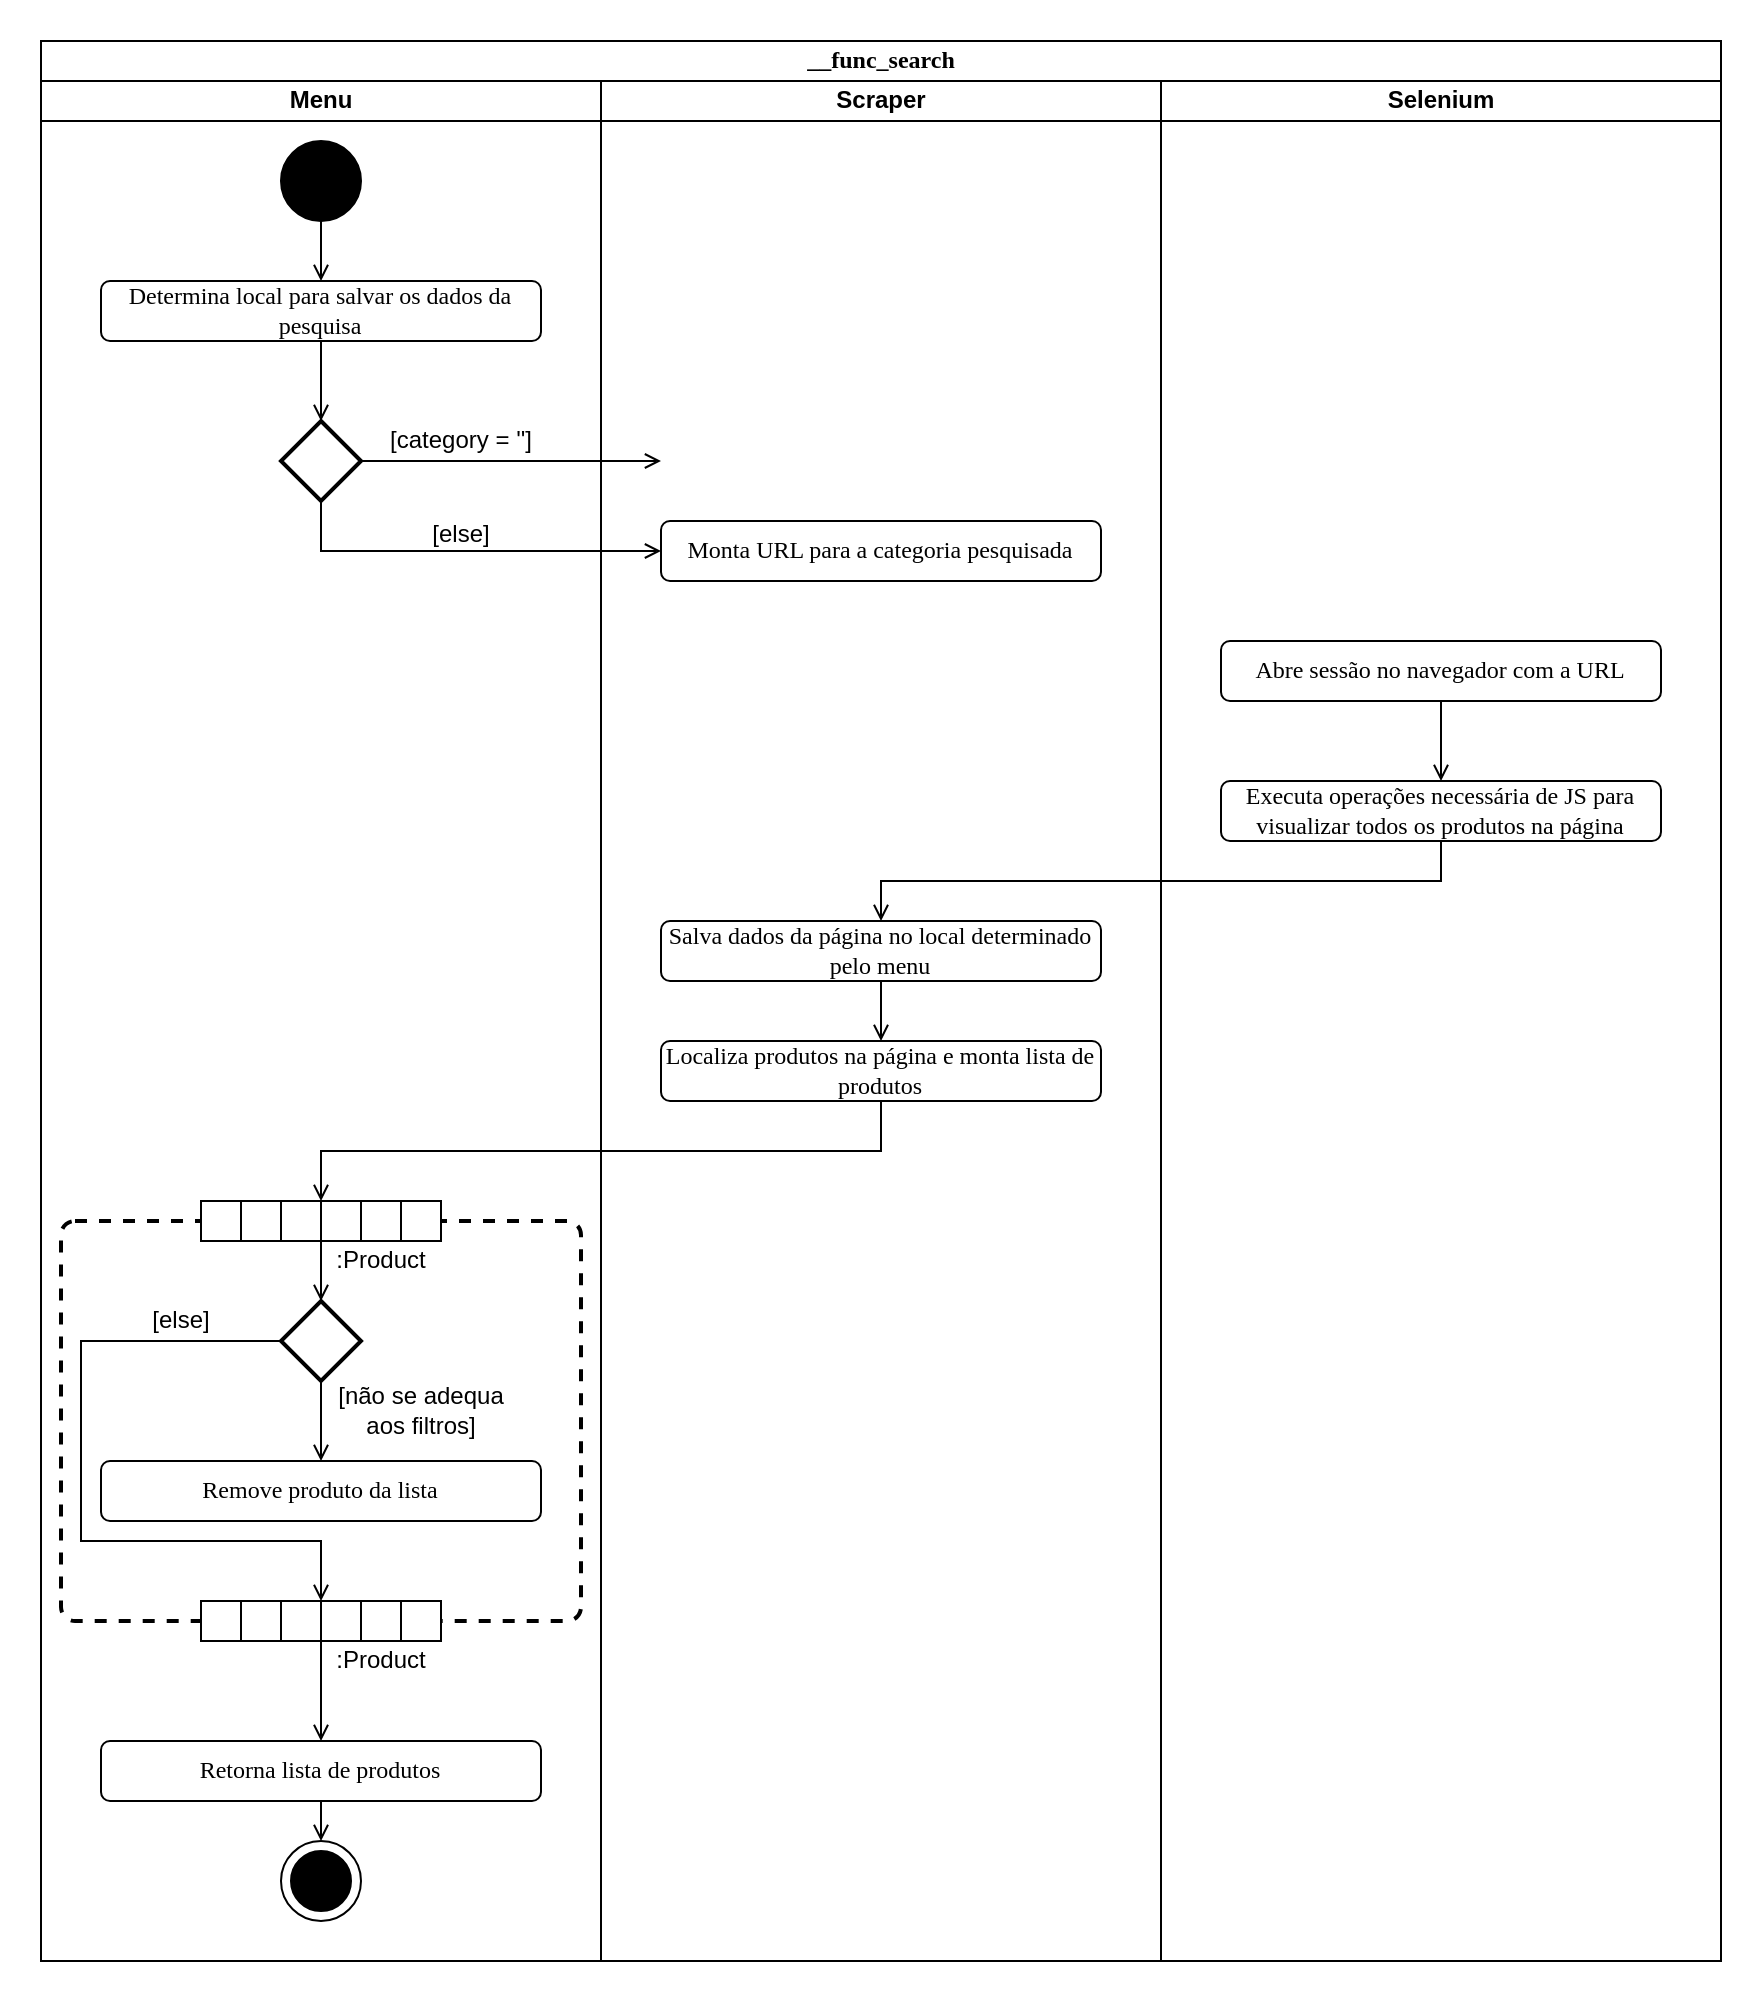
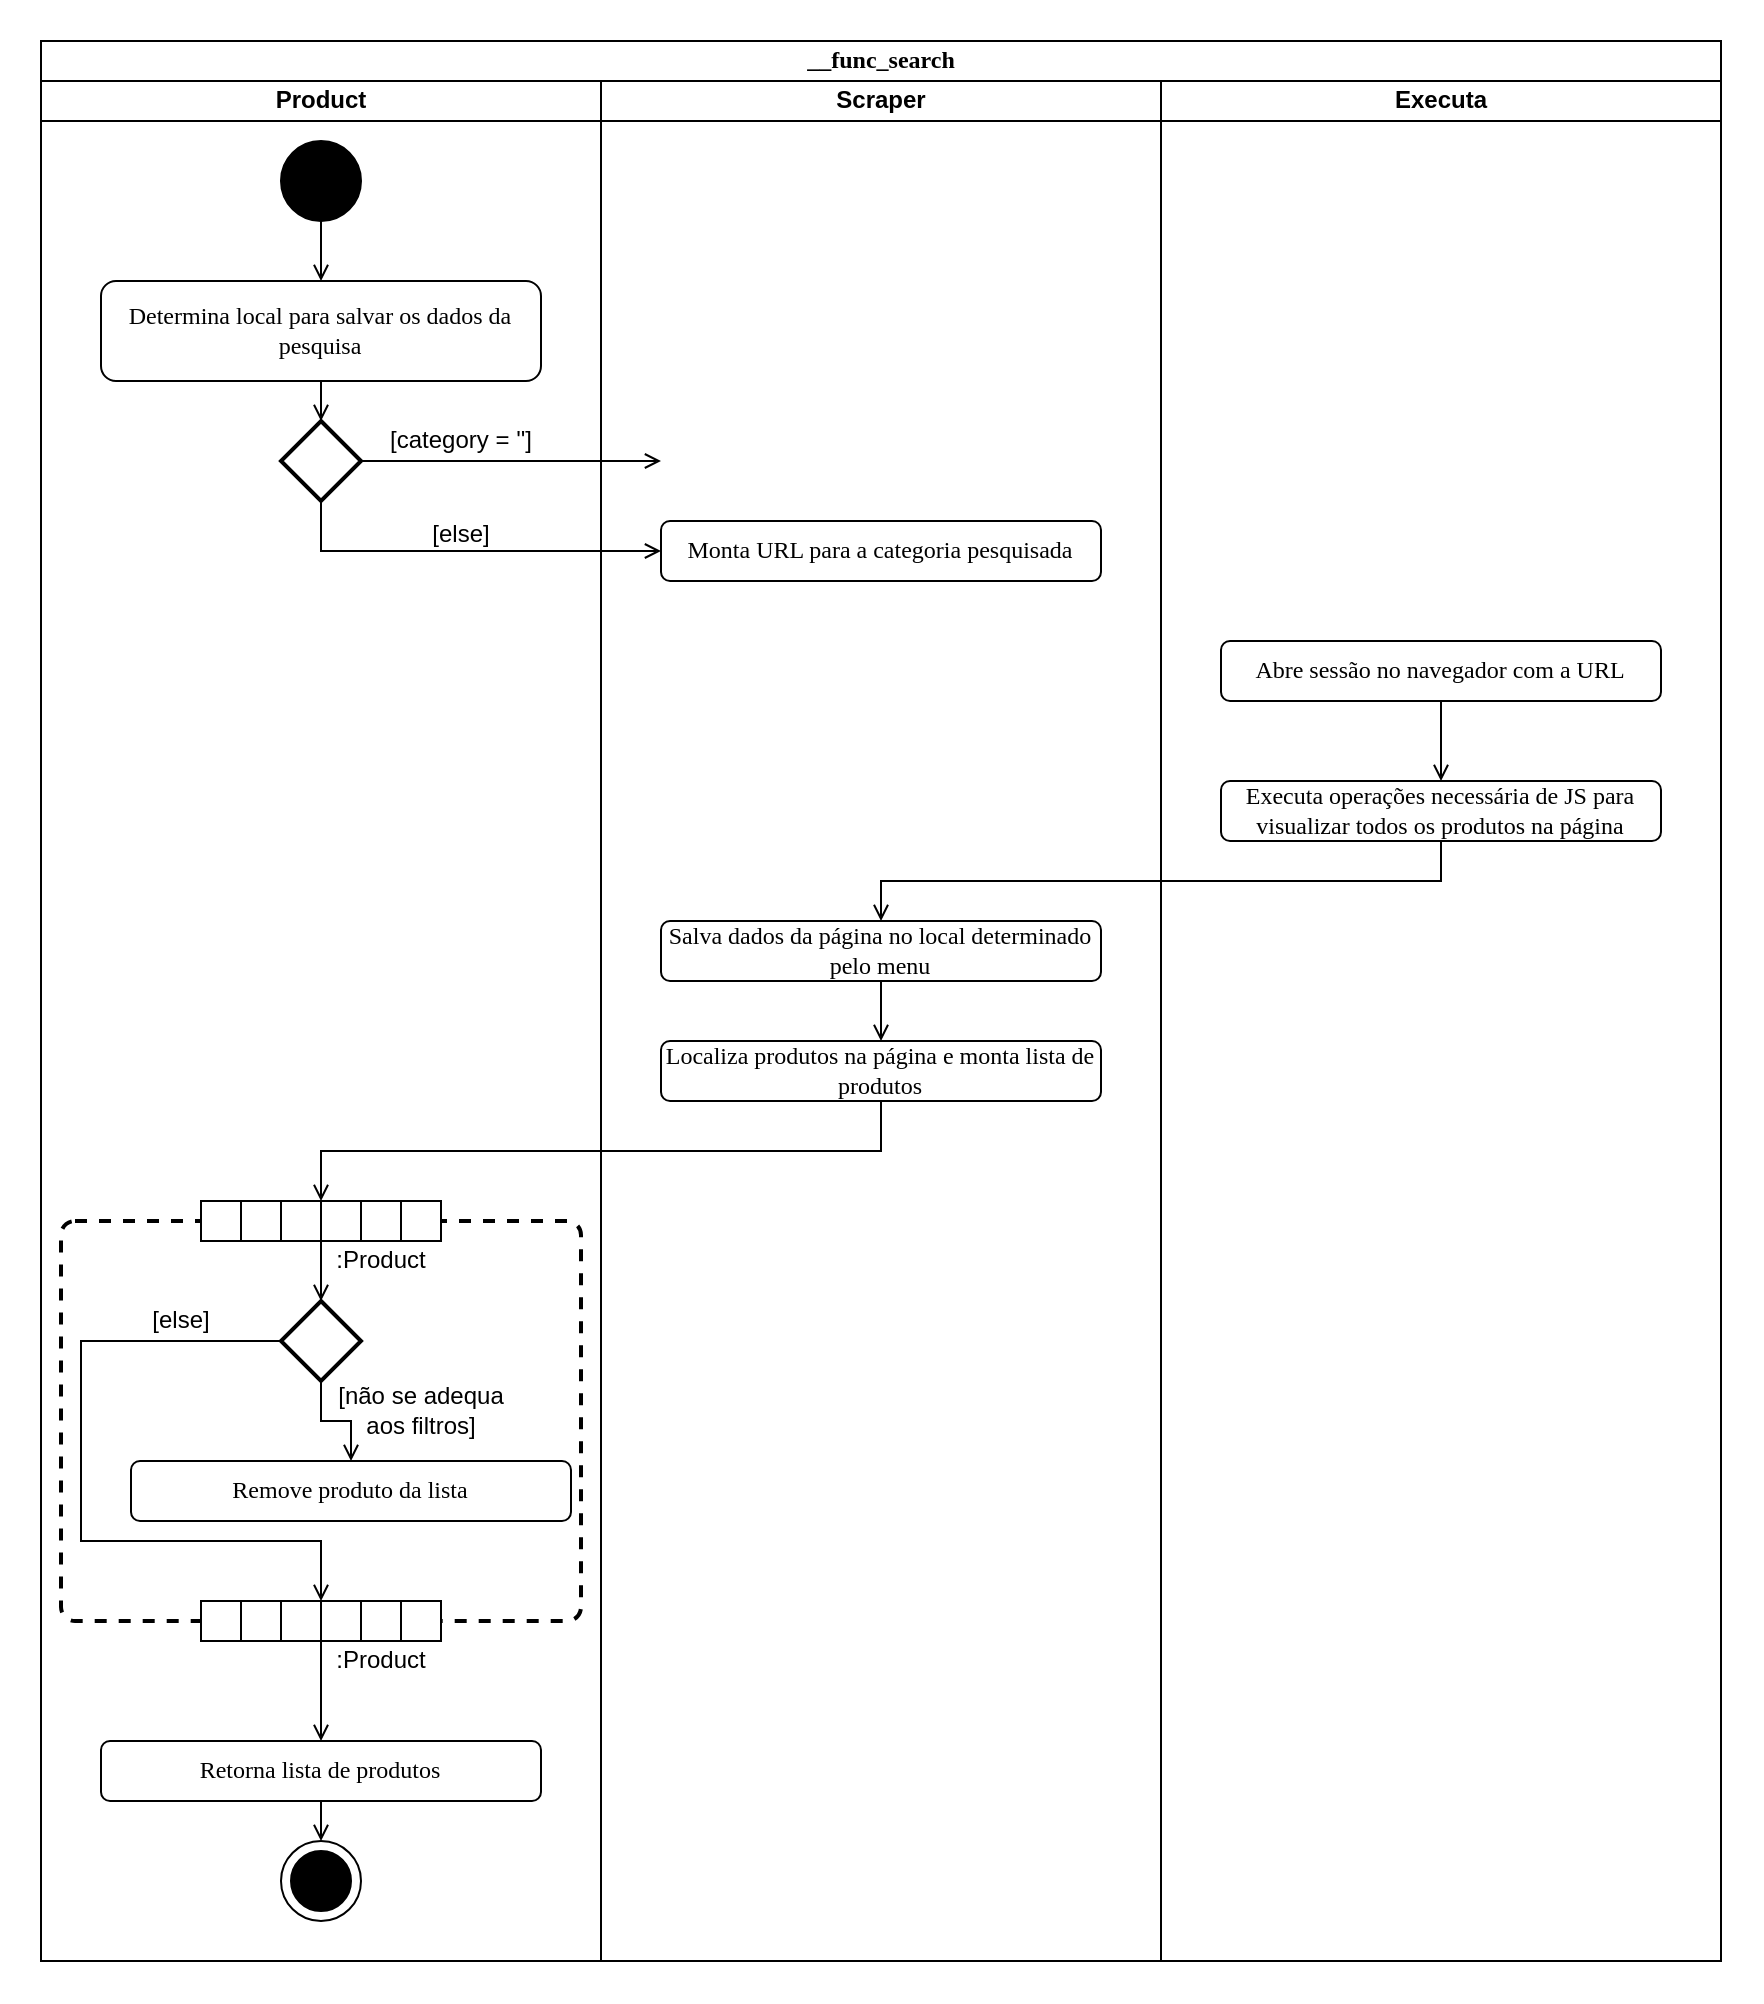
(322, 101) -> (322, 101)
(1442, 101) -> (1442, 101)
(321, 311) -> (321, 331)
(321, 1491) -> (351, 1491)
